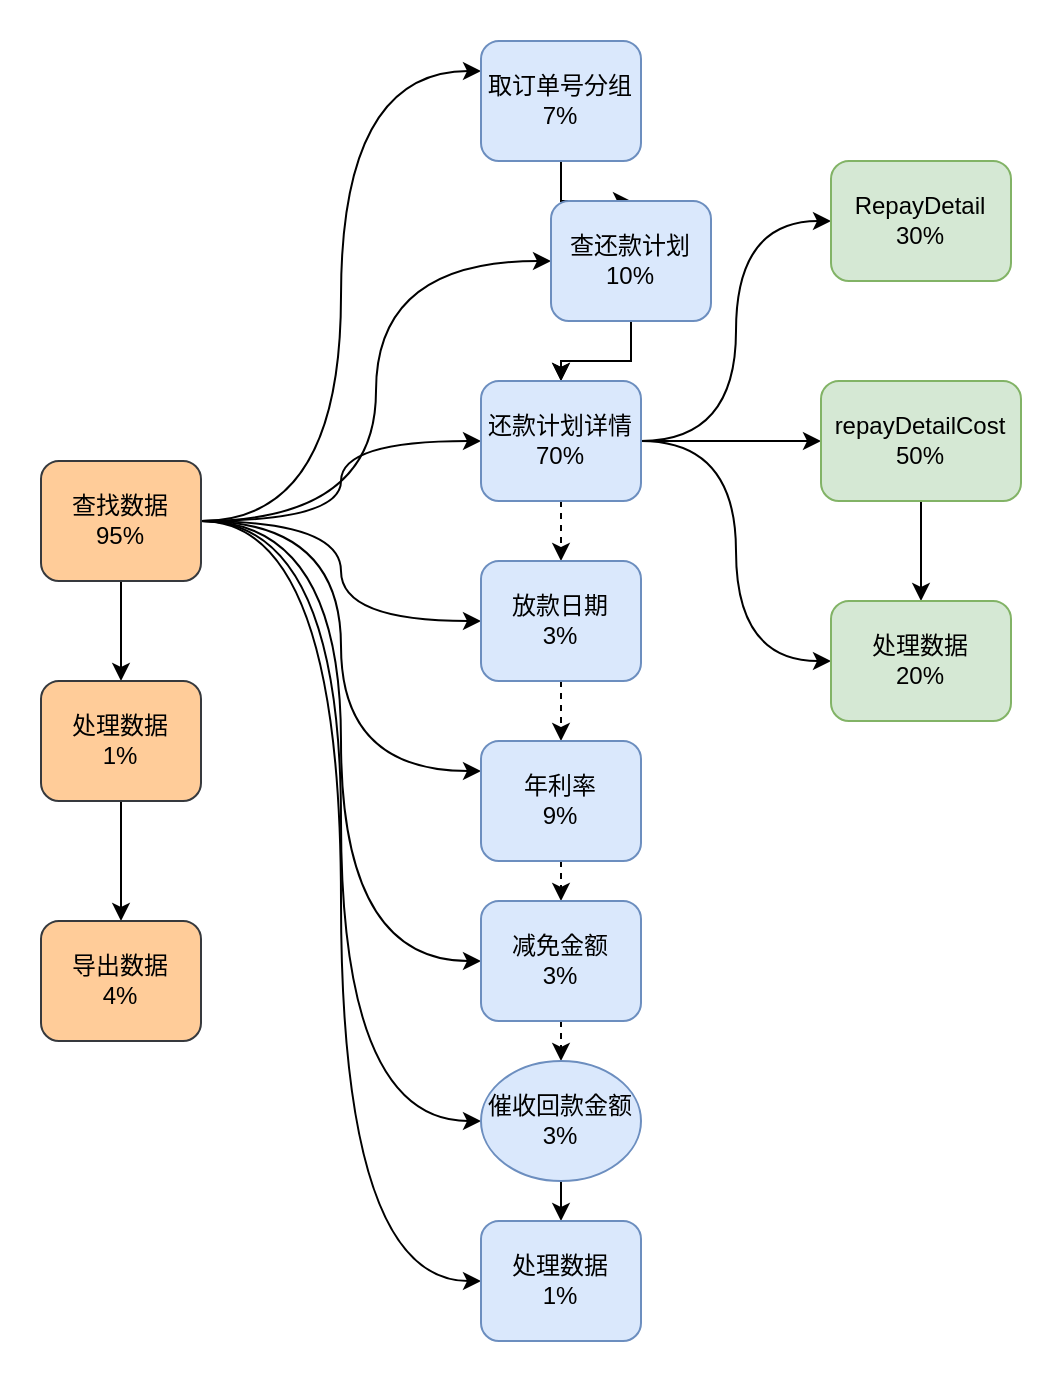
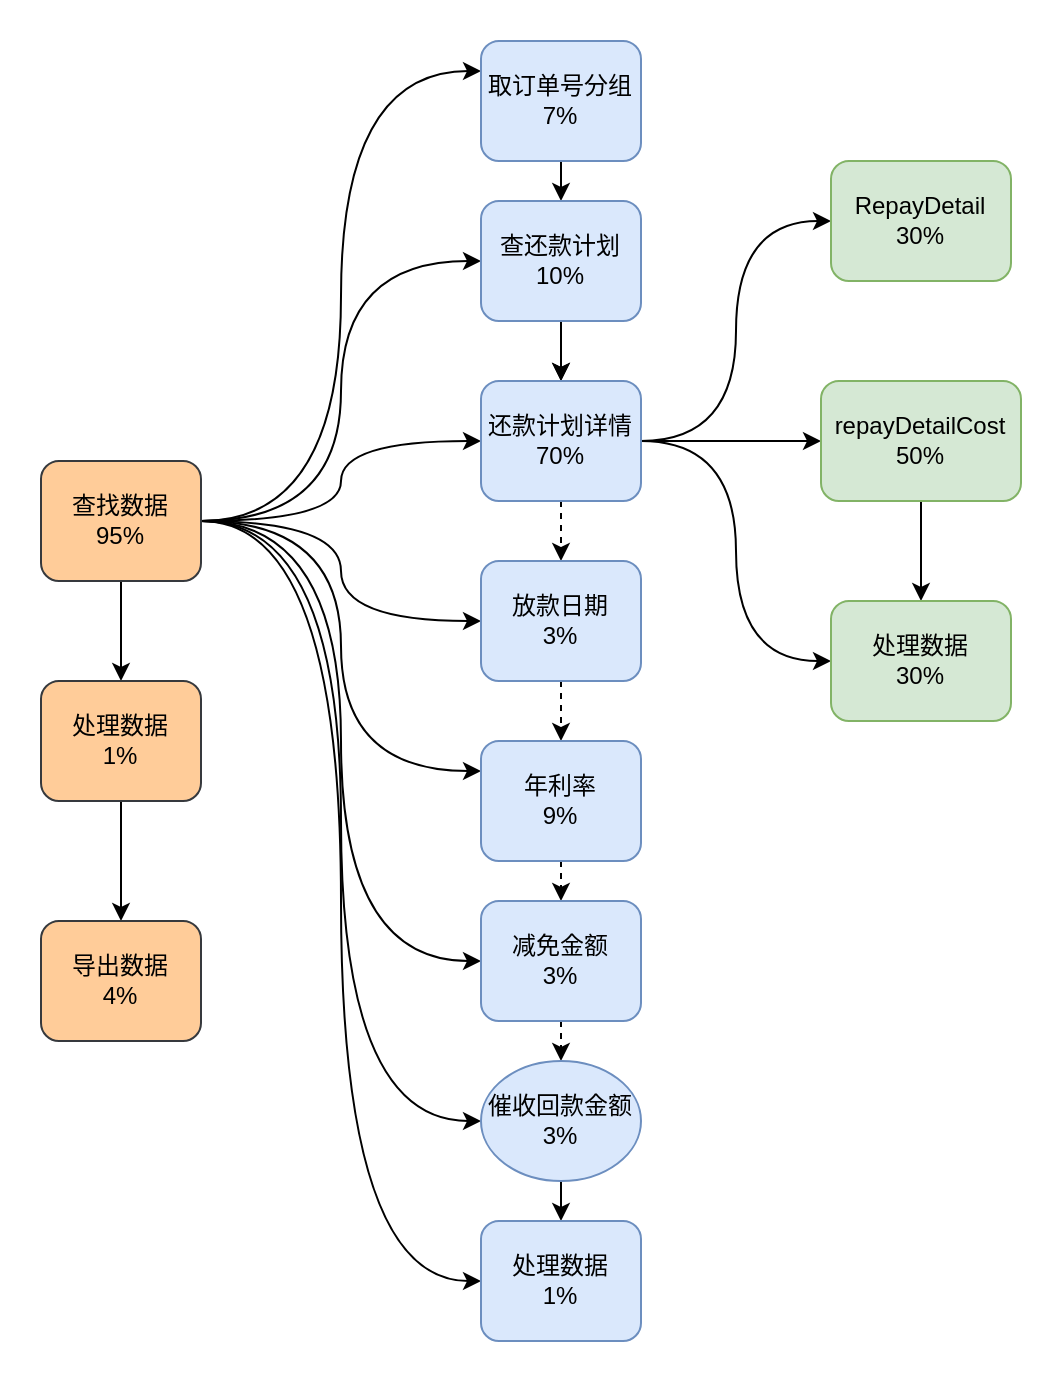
(631, 261) -> (561, 261)
(921, 661) -> (921, 661)
